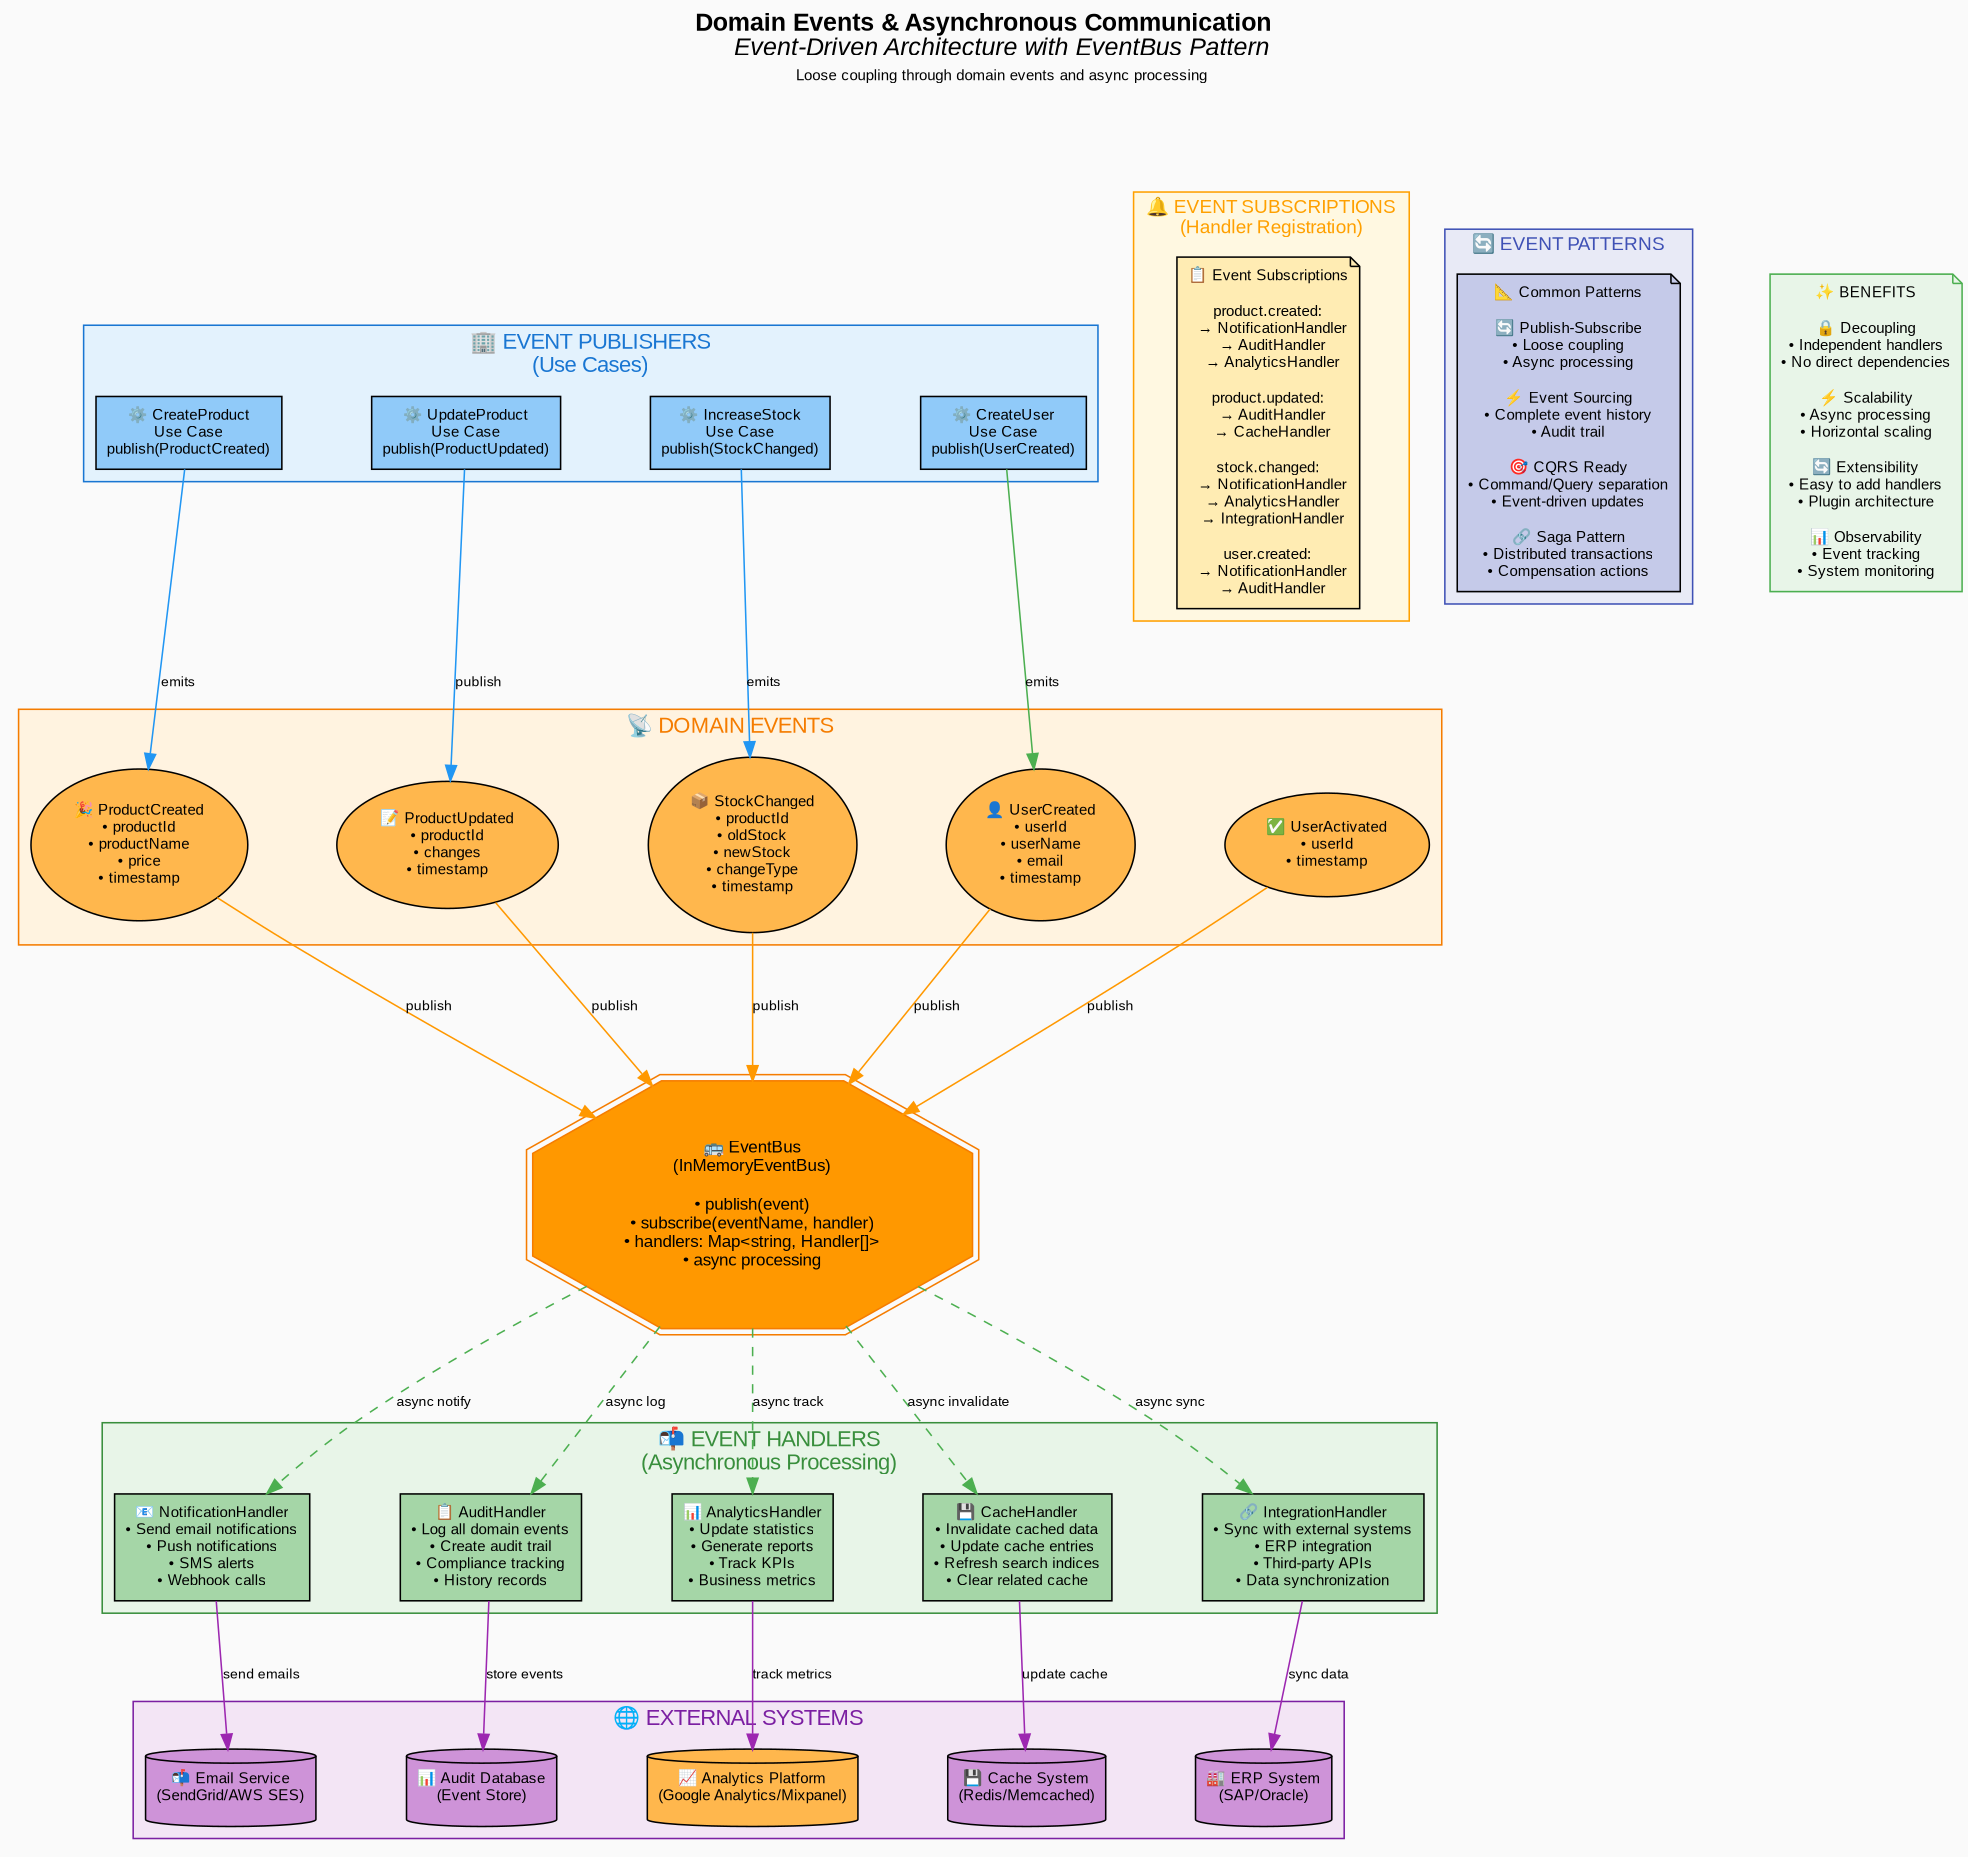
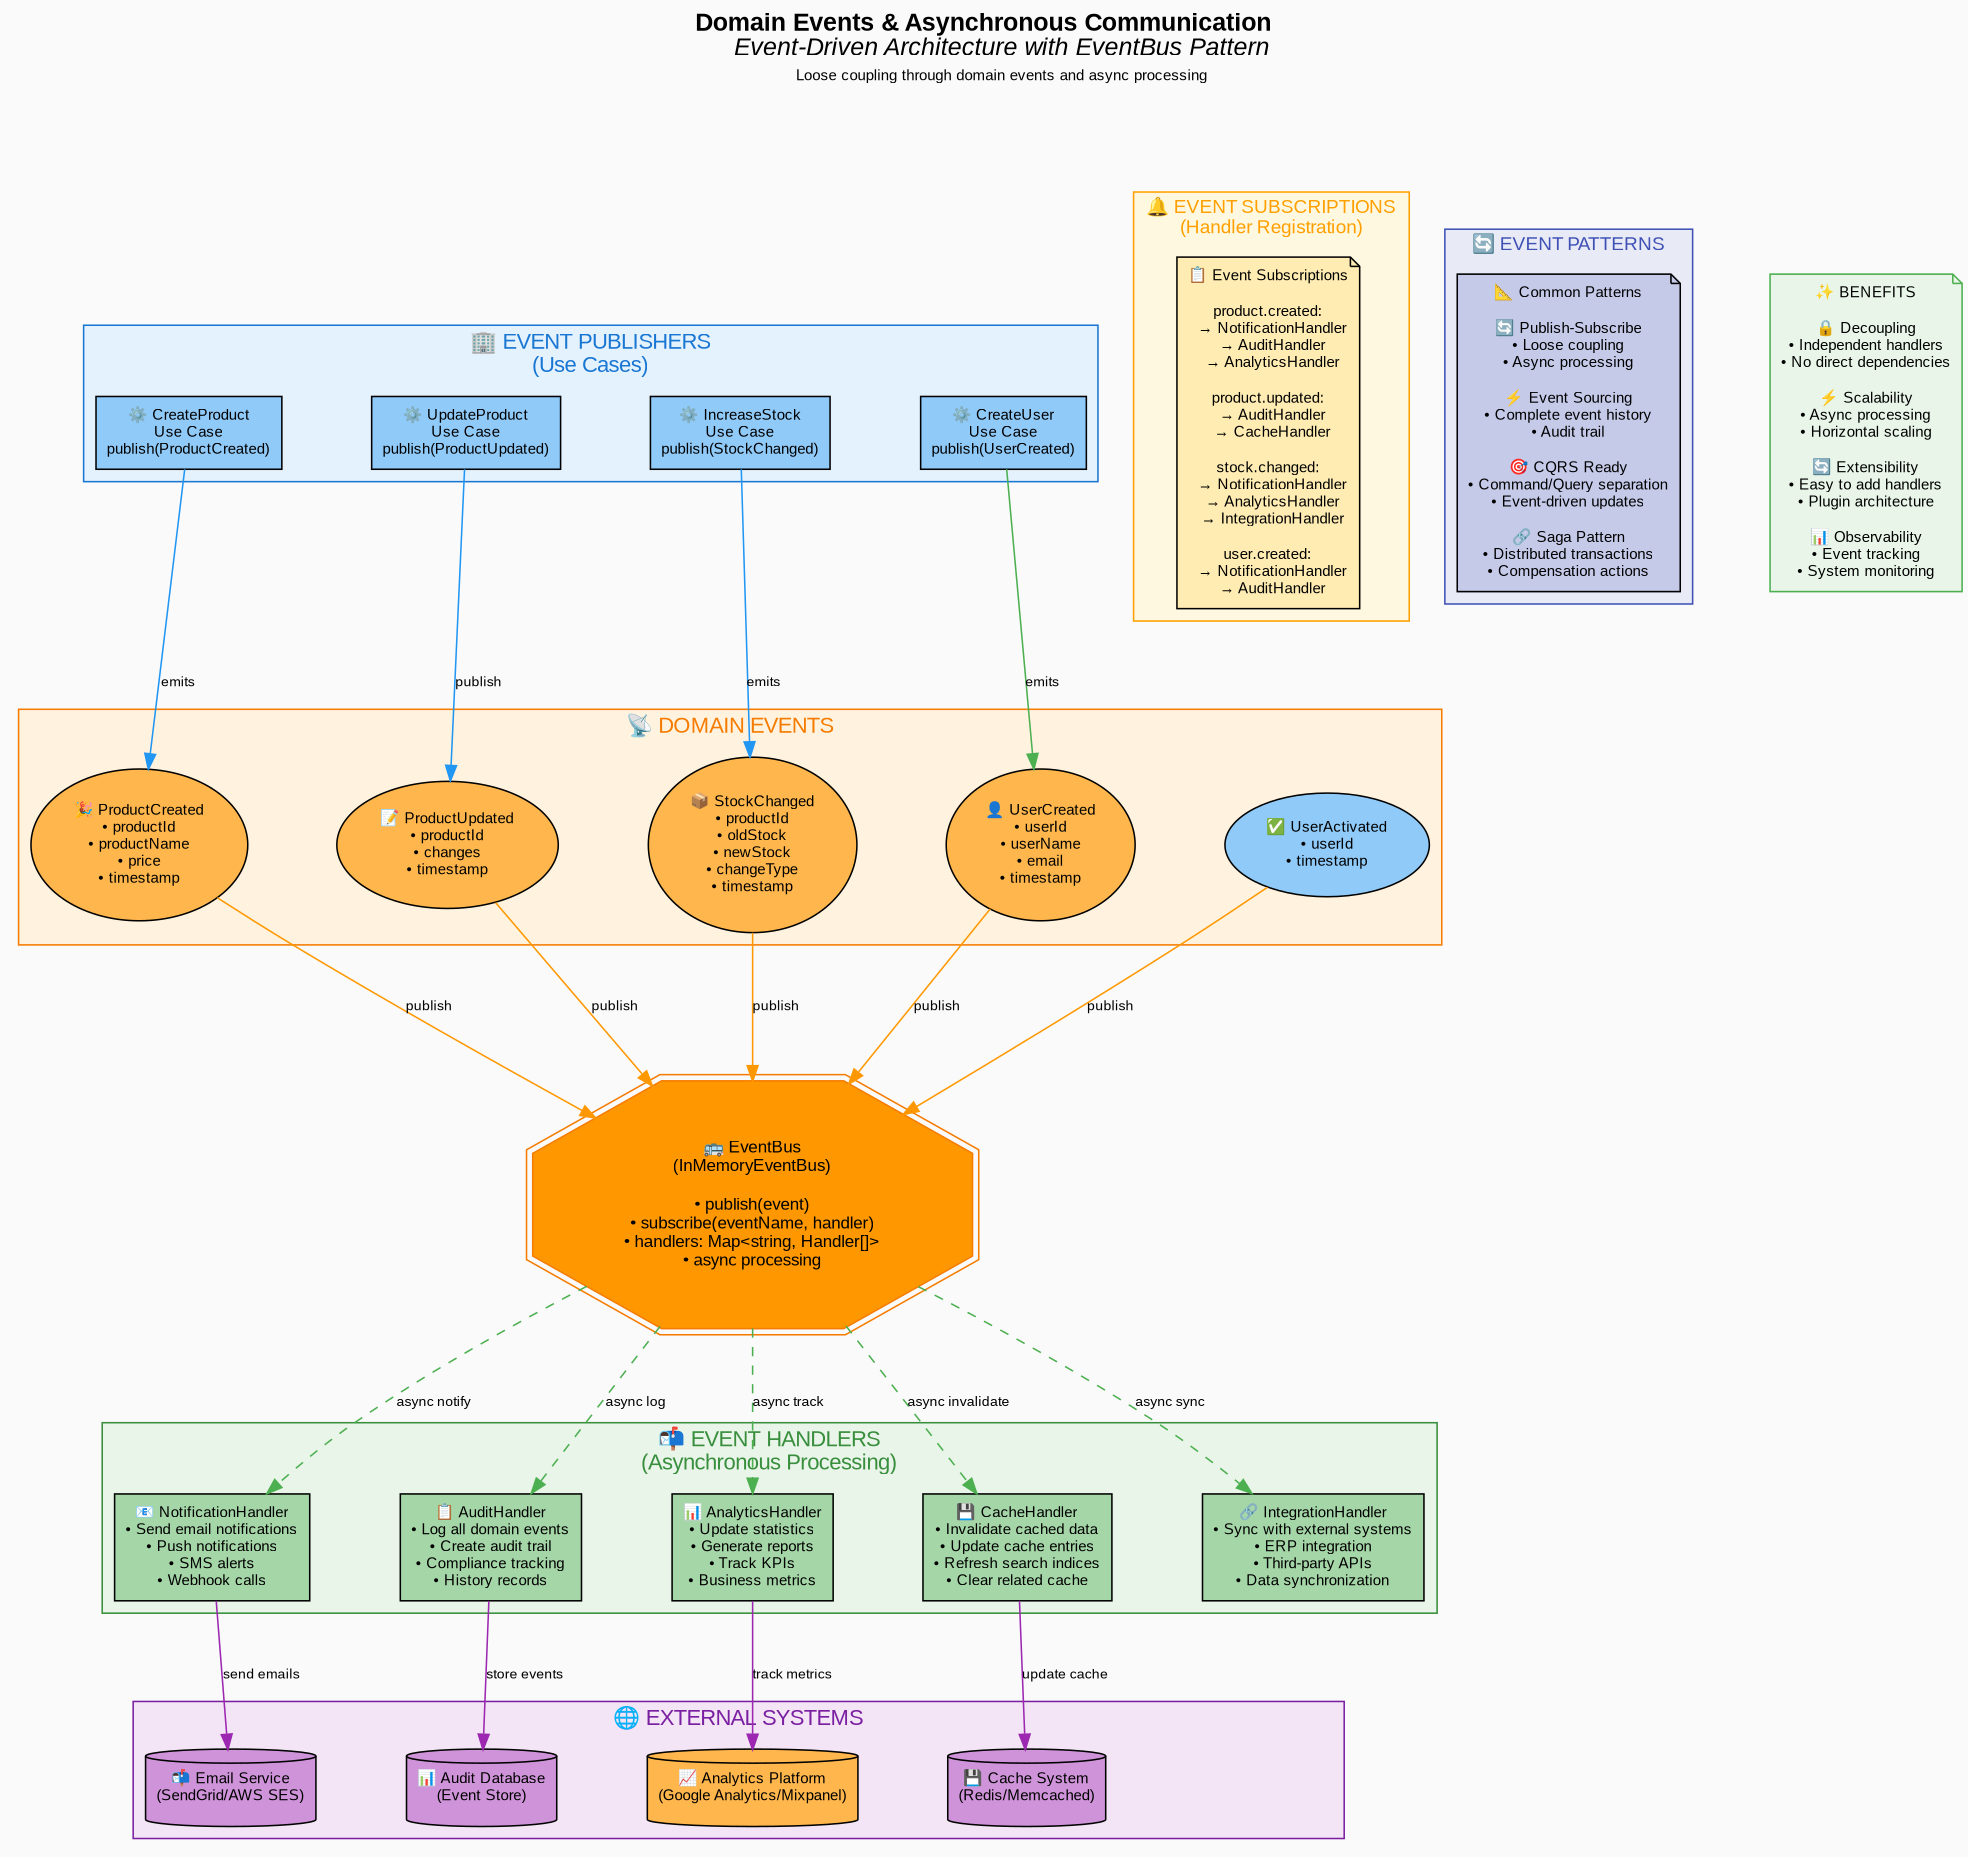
(1327, 845) -> (1327, 845)
(1264, 1788) -> none
